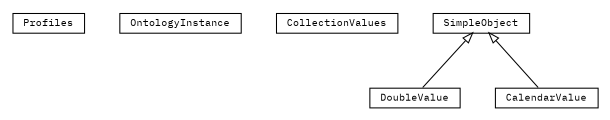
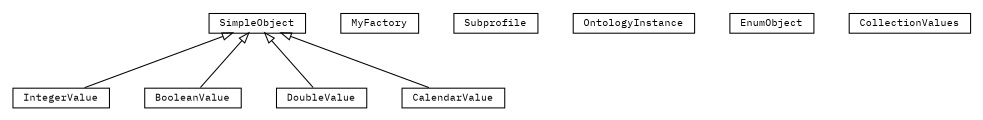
(48, 23) -> none
none -> (379, 23)
none -> (495, 23)
none -> (771, 23)
none -> (61, 98)
none -> (192, 98)
